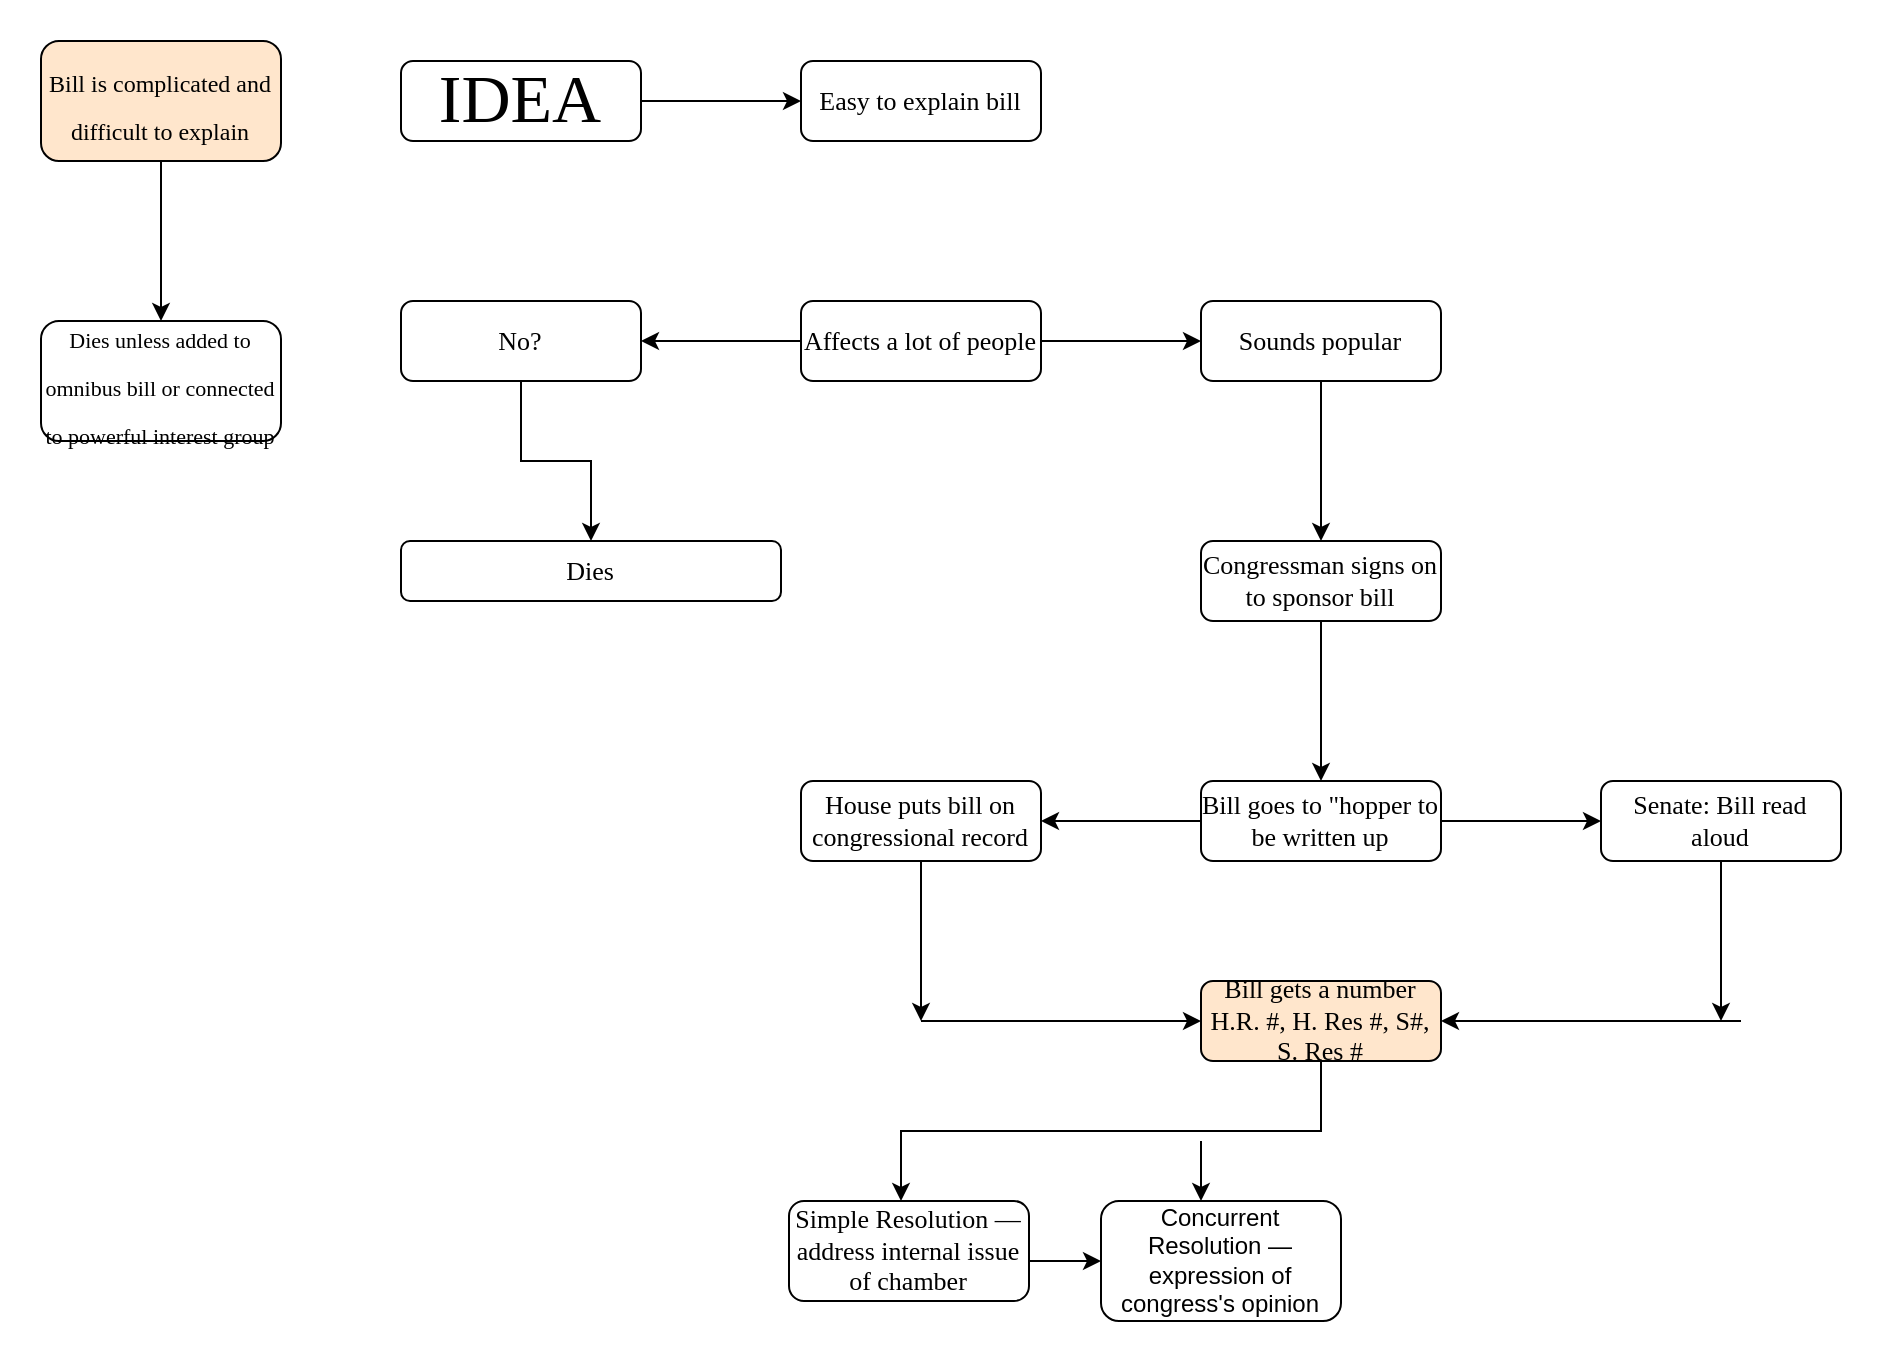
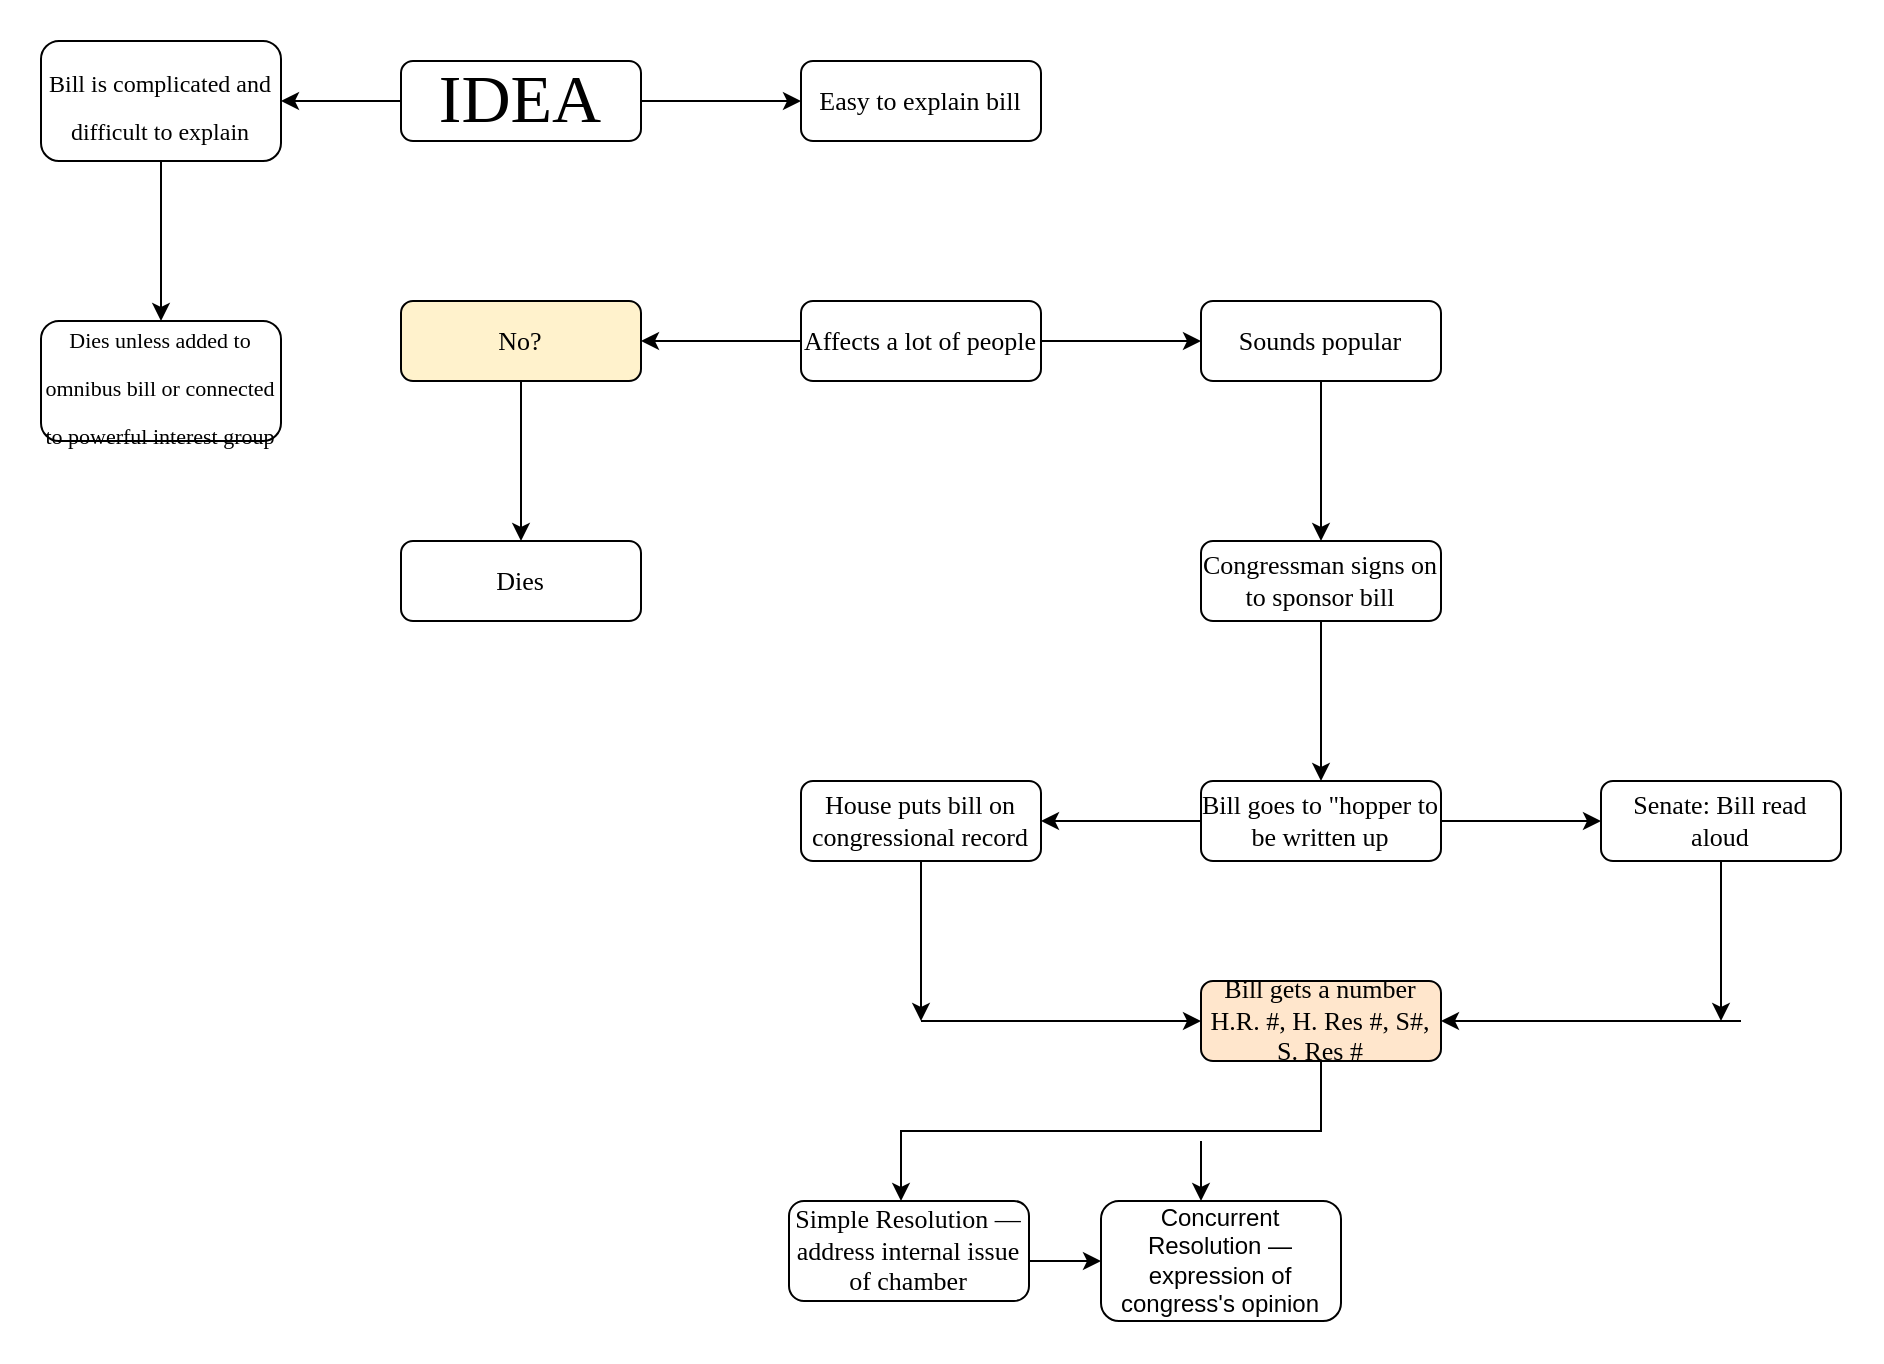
(161, 101) -> (161, 101)
none -> (348, 101)
(521, 341) -> (521, 341)
(591, 571) -> (521, 581)
